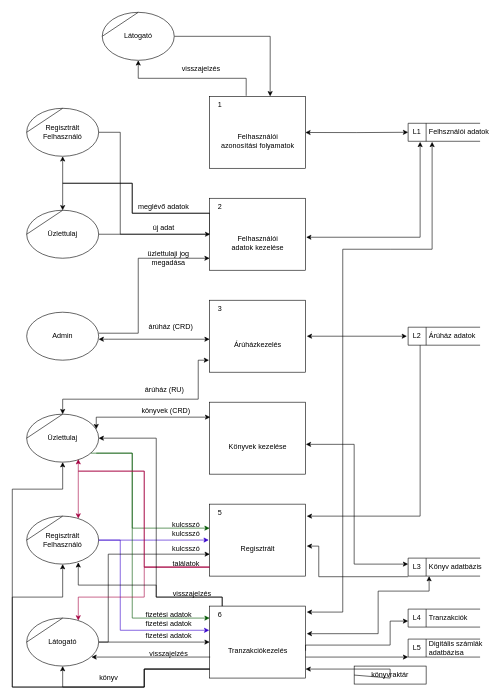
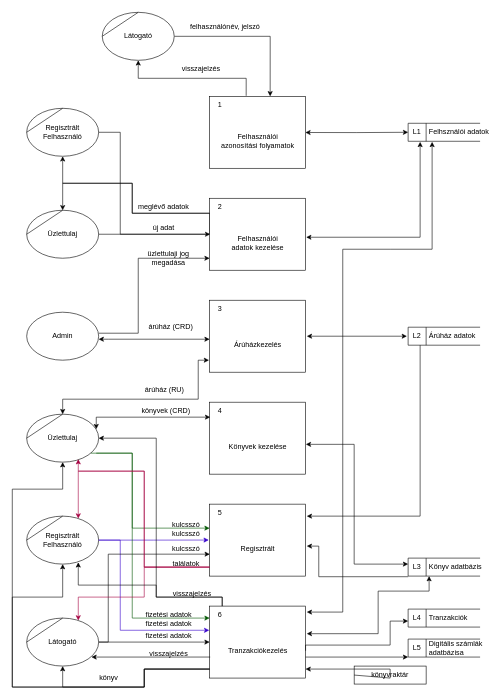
none -> (225, 27)
none -> (220, 411)
